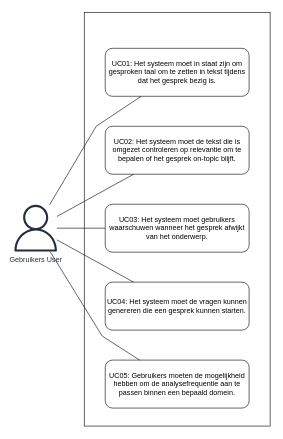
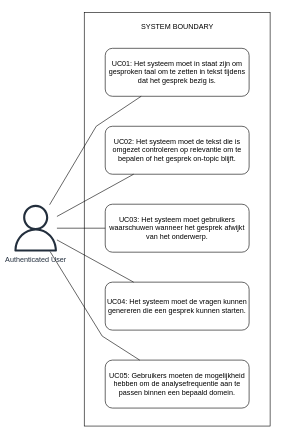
none -> (177, 27)
(36, 260) -> (36, 260)
